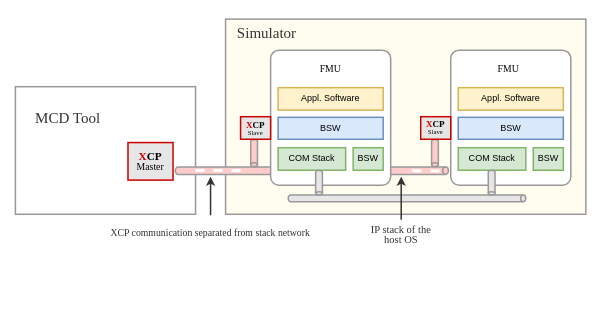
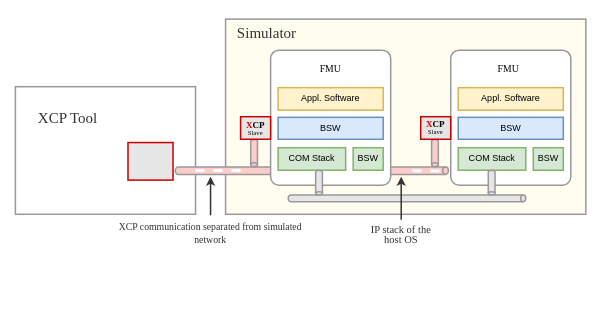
(68, 117) -> (68, 117)
(150, 161) -> none
(210, 232) -> (210, 232)
